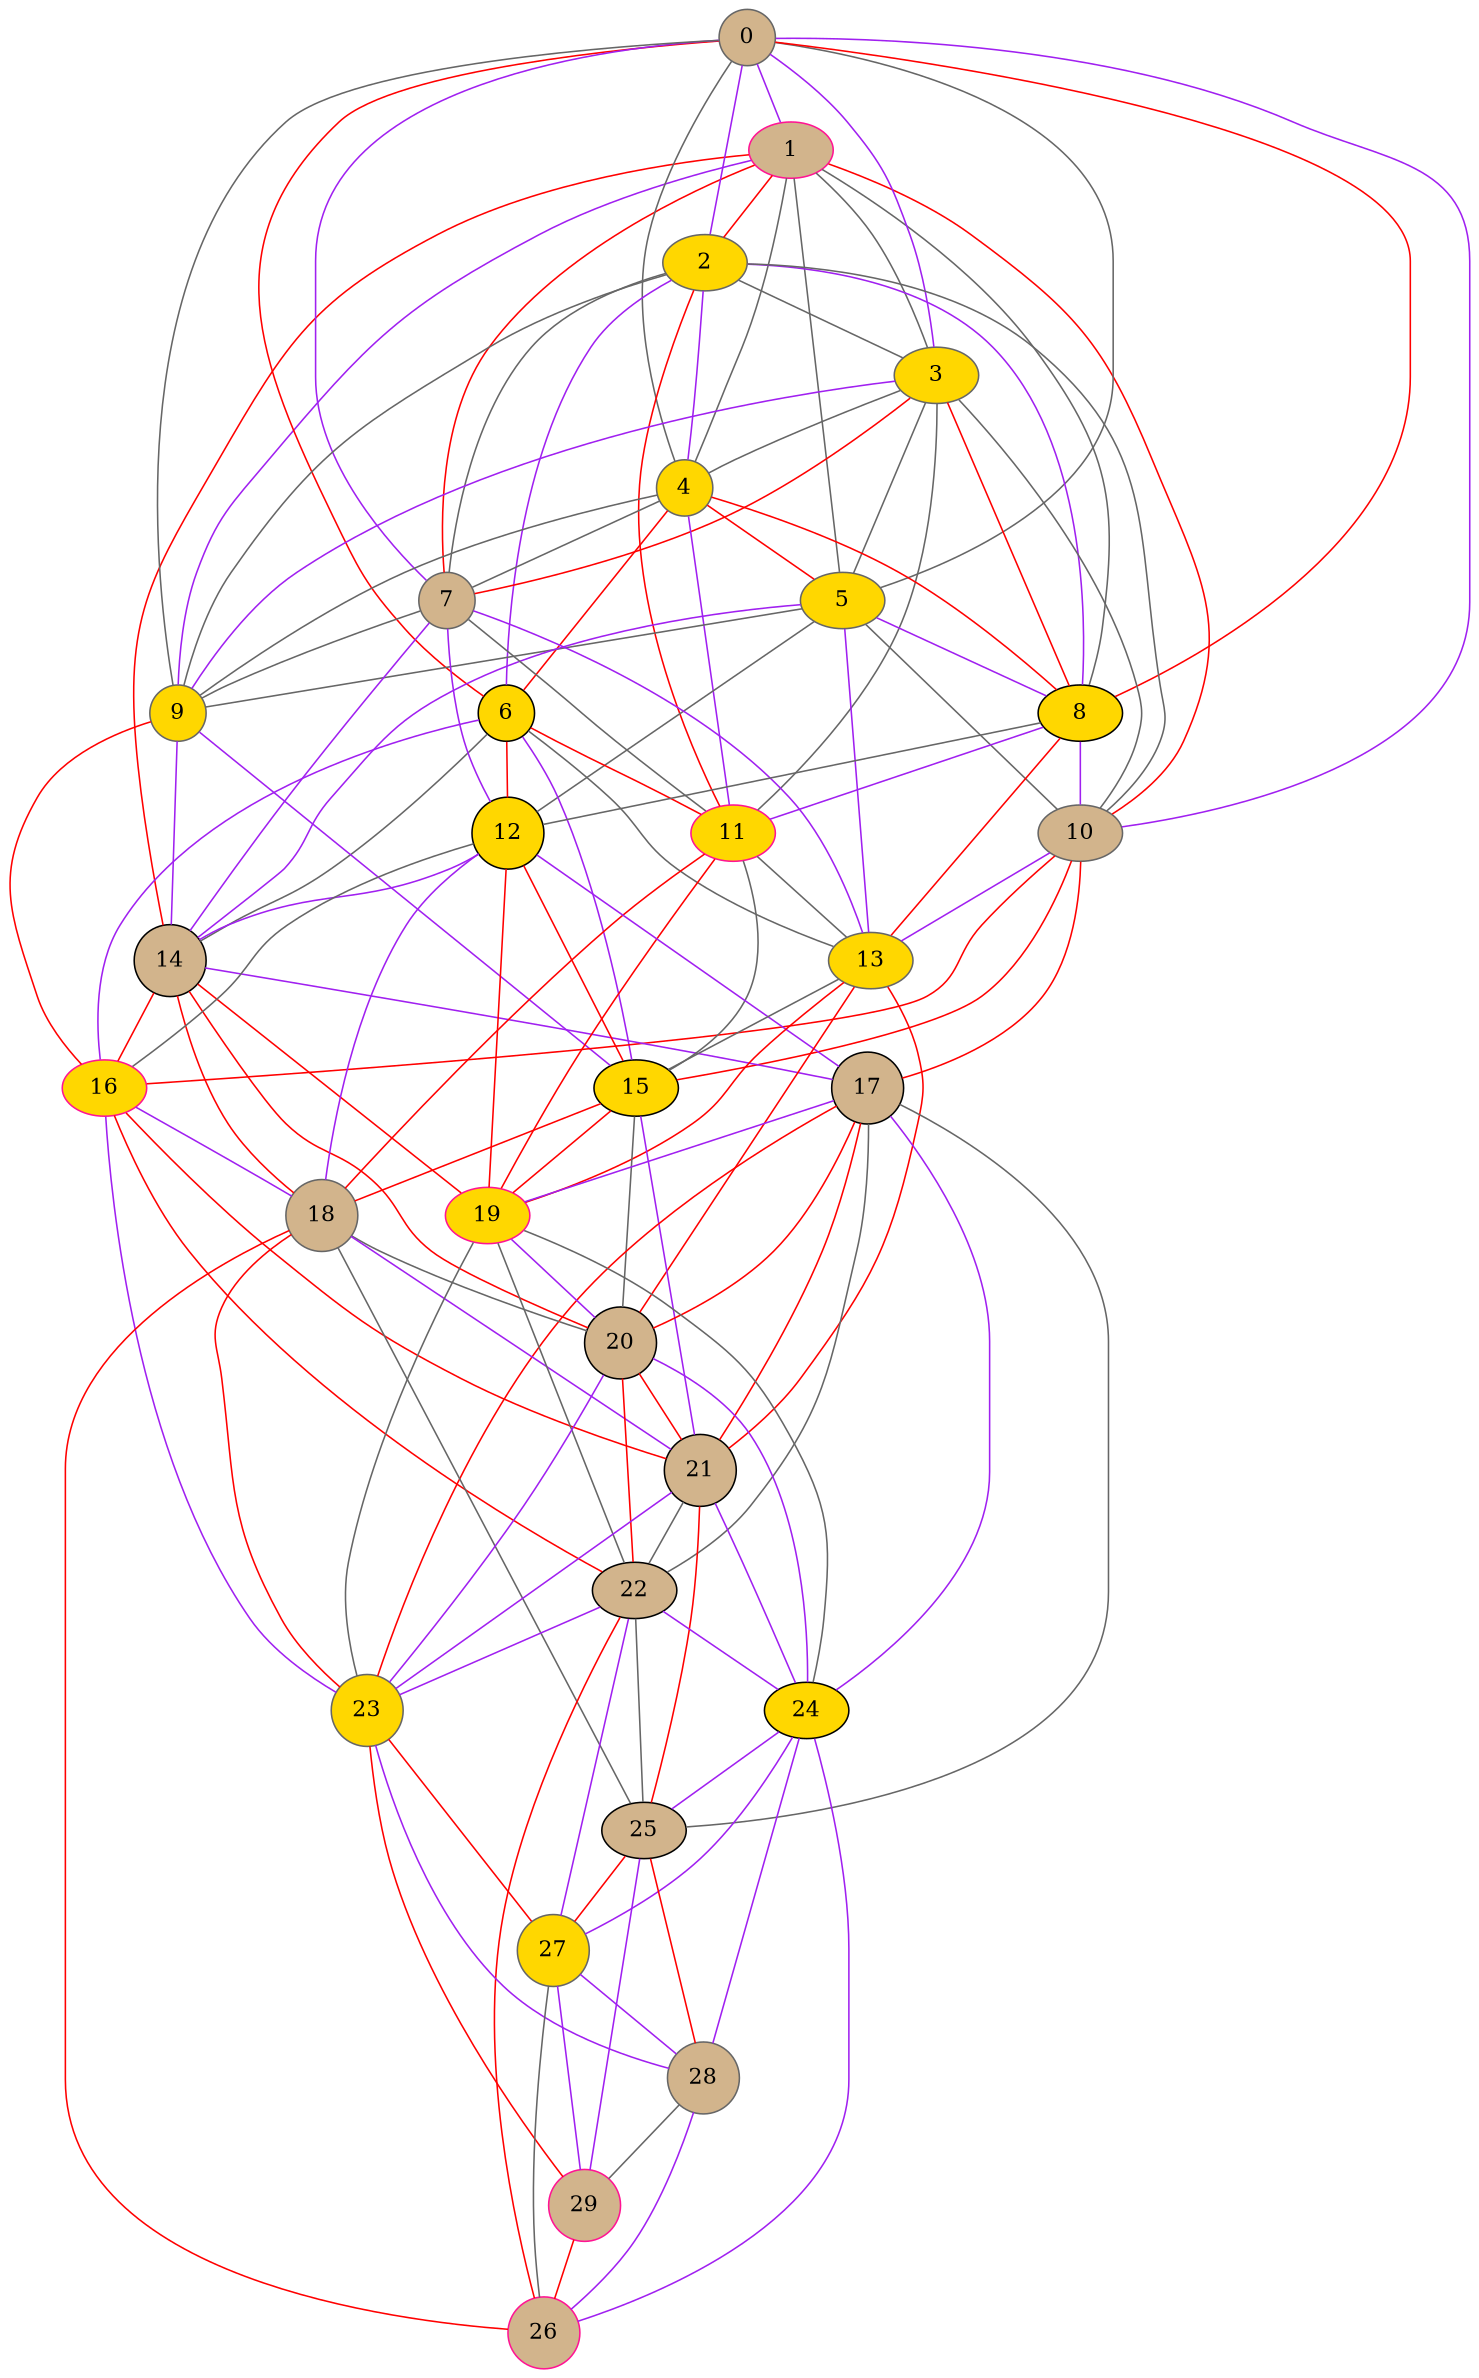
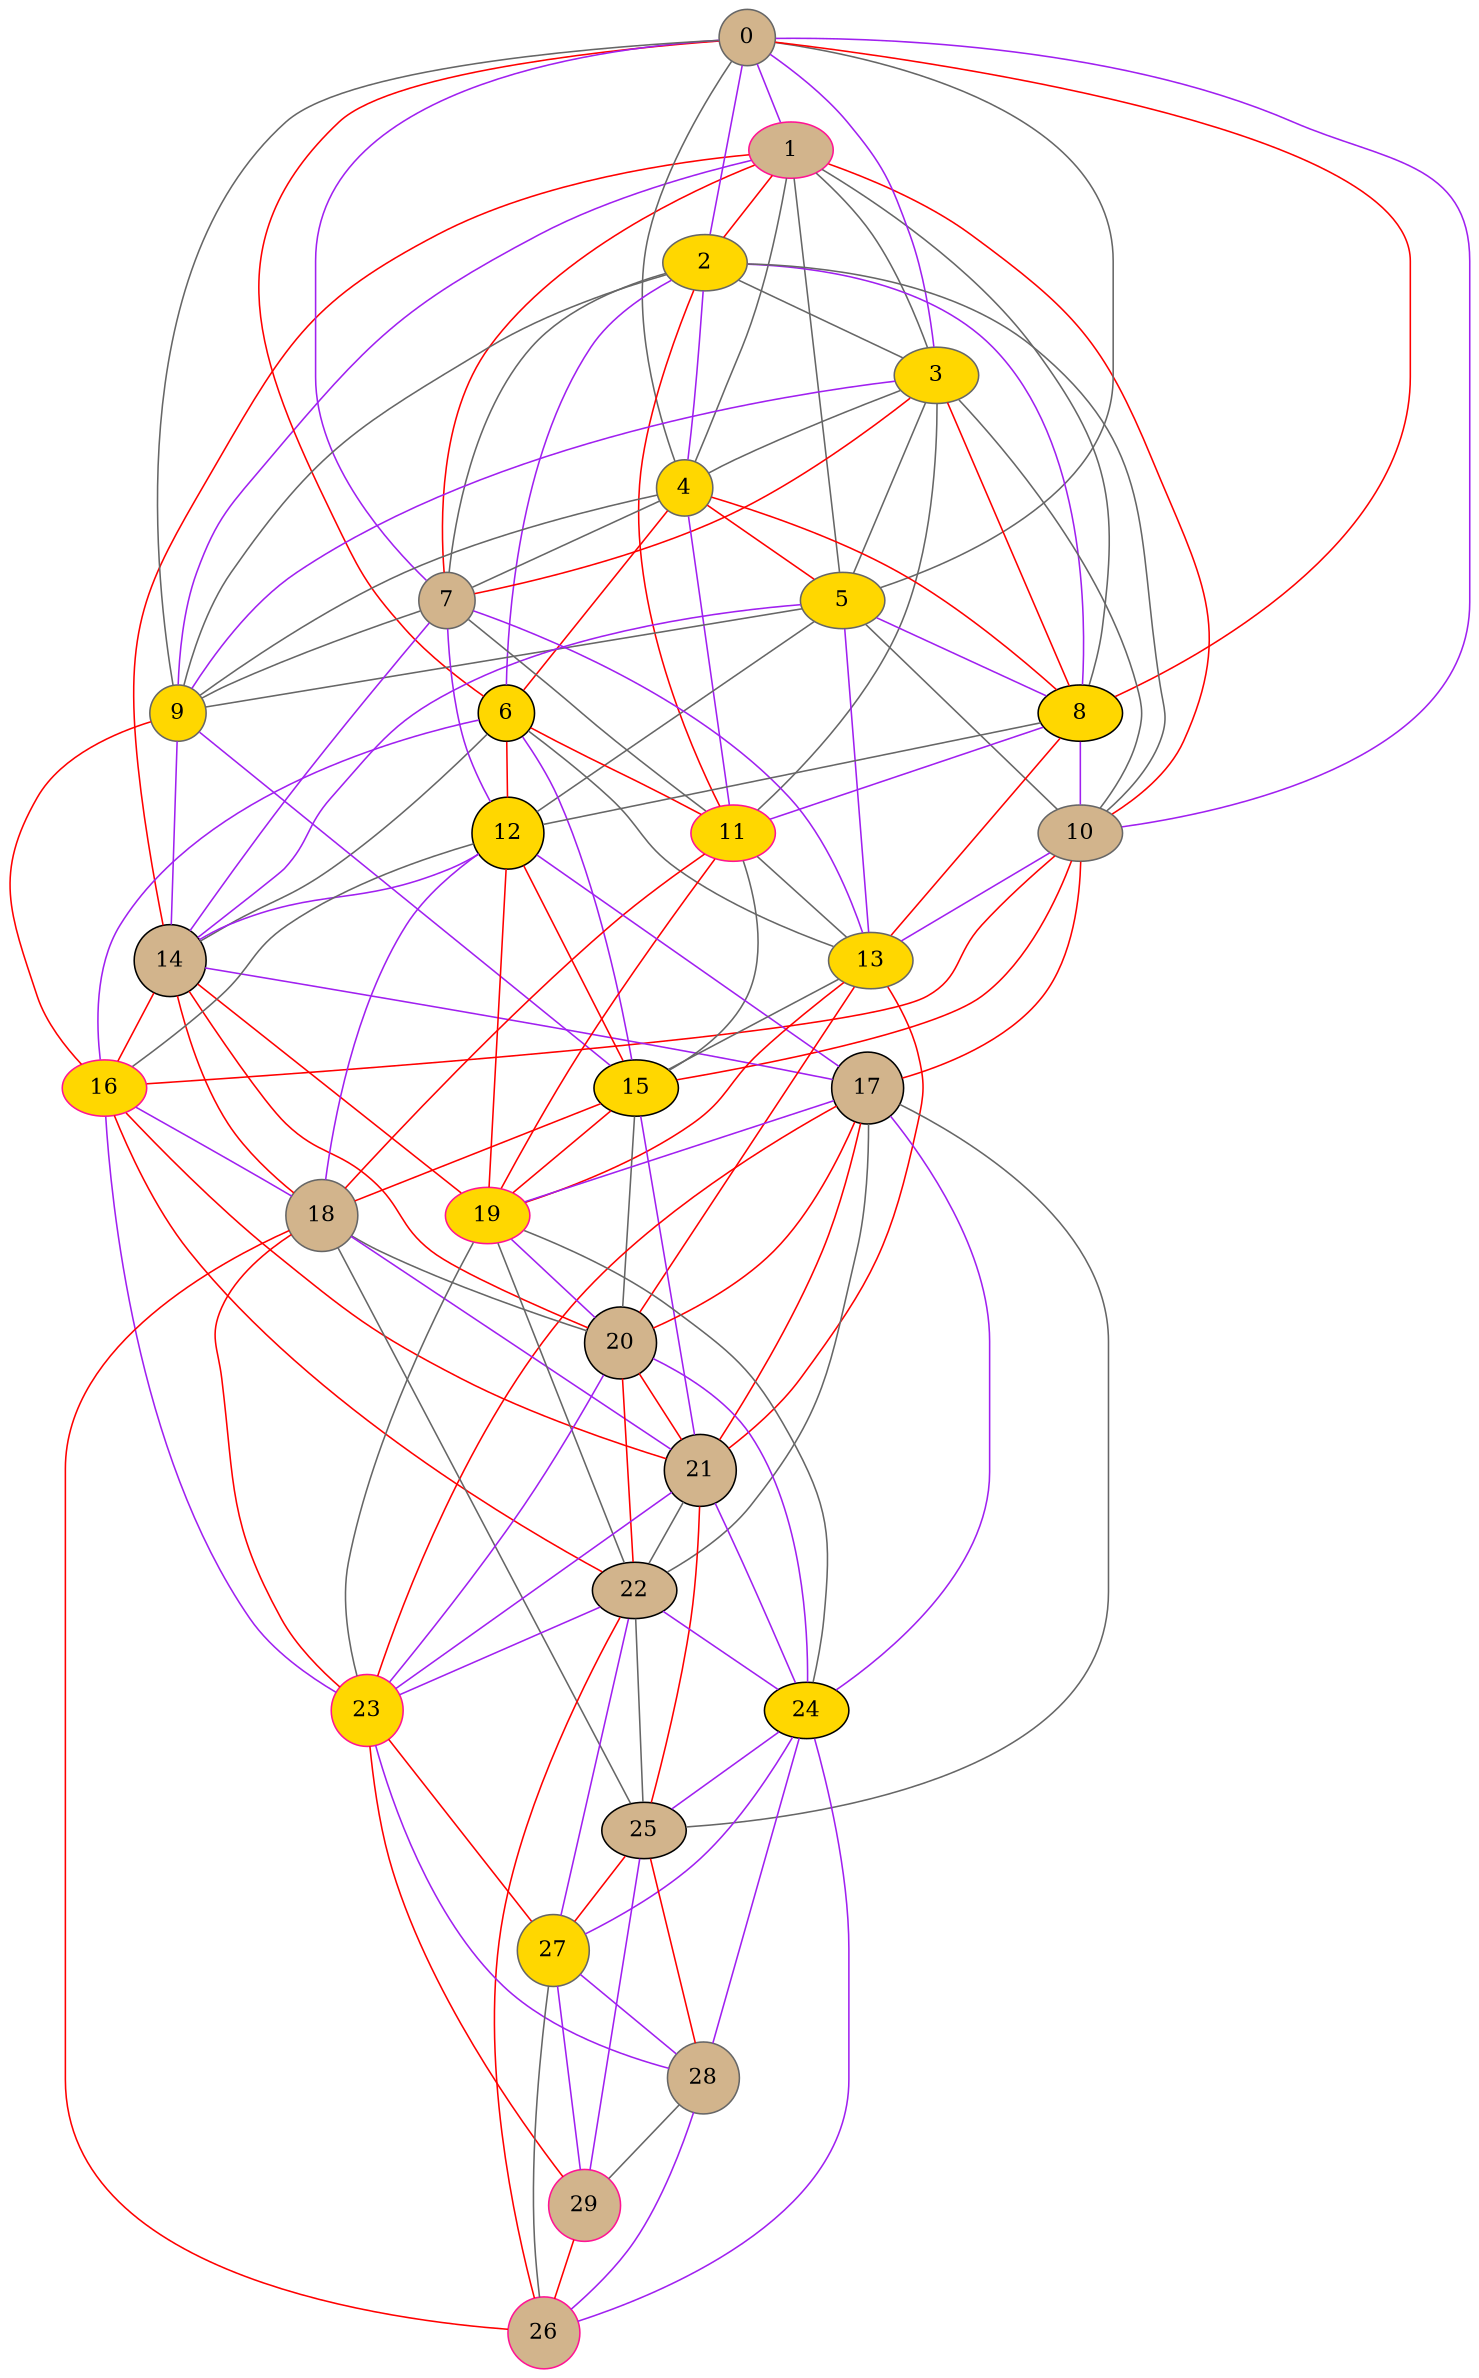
(367, 1711) -> (367, 1711)
